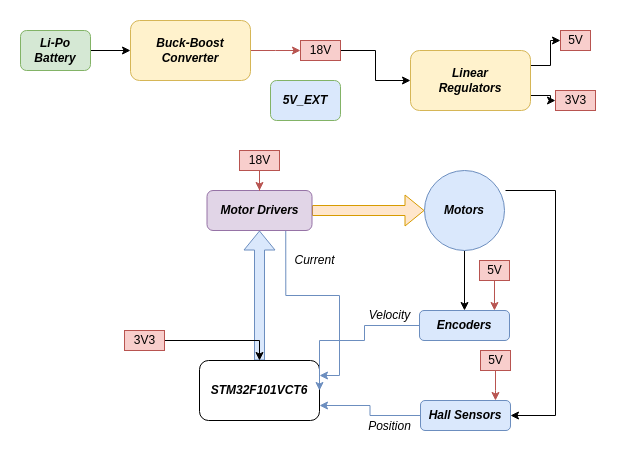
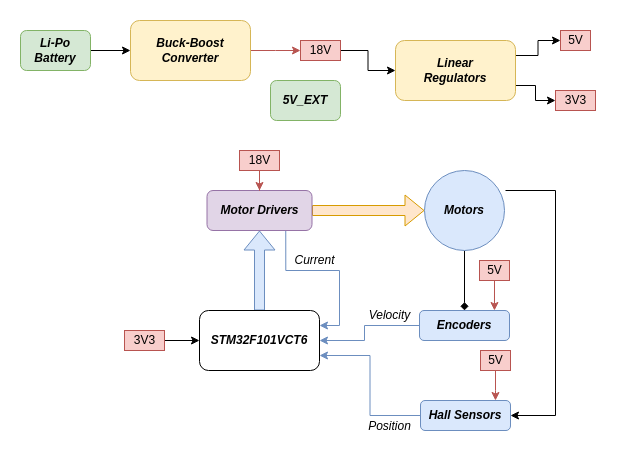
(471, 81) -> (456, 71)
(306, 101) -> (306, 101)
(465, 302) -> (465, 302)
(260, 391) -> (260, 341)
